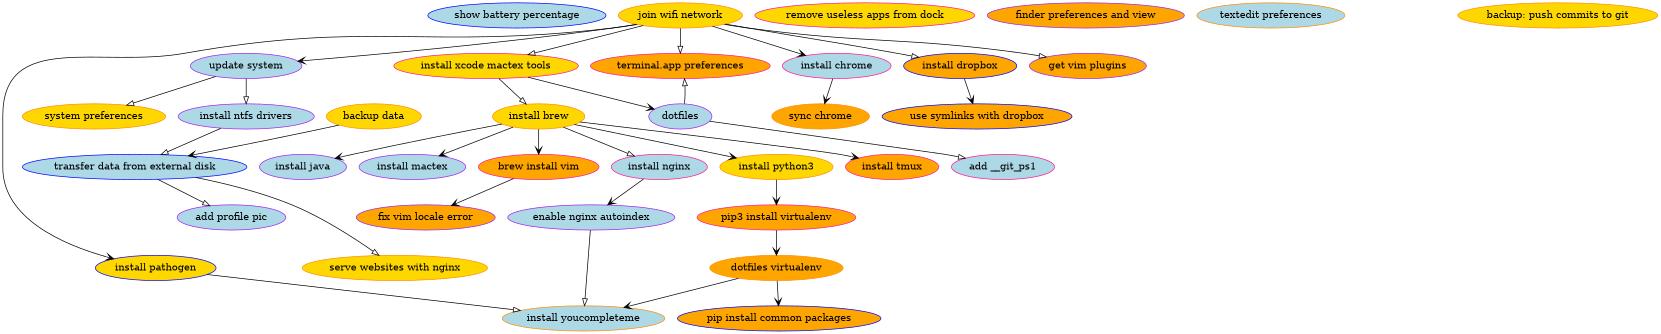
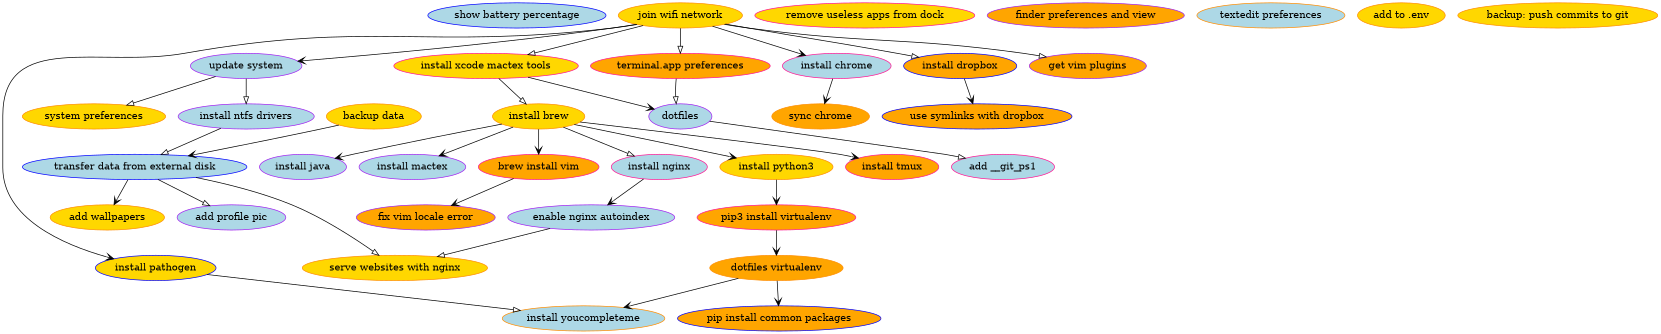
none -> (1401, 15)
(685, 95) -> (676, 88)
none -> (107, 217)
(588, 264) -> (497, 242)
